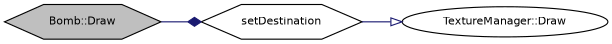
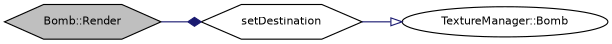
(83, 22) -> (83, 22)
(505, 22) -> (505, 22)
